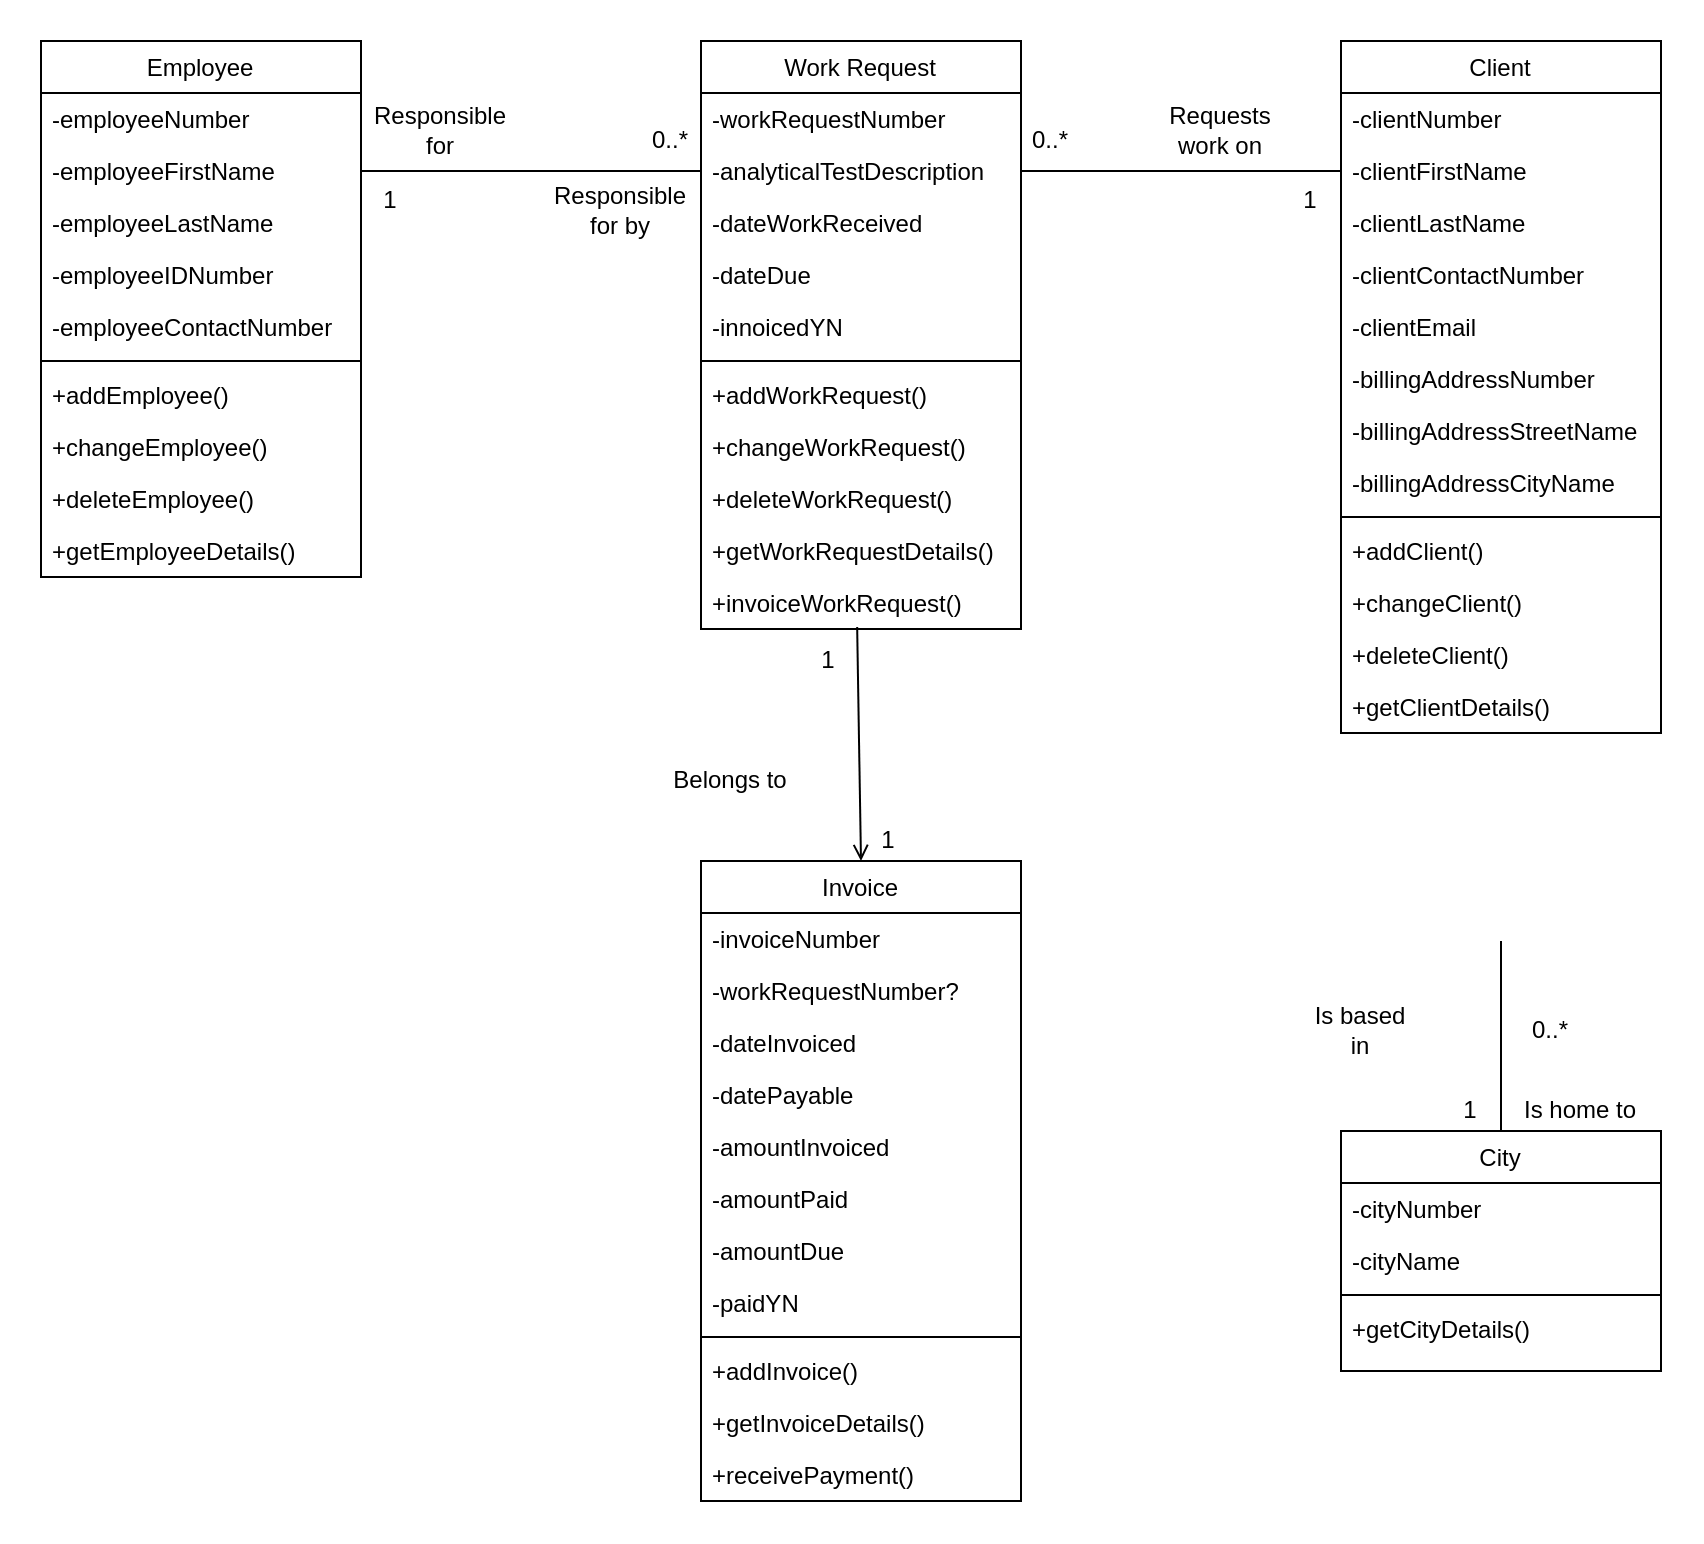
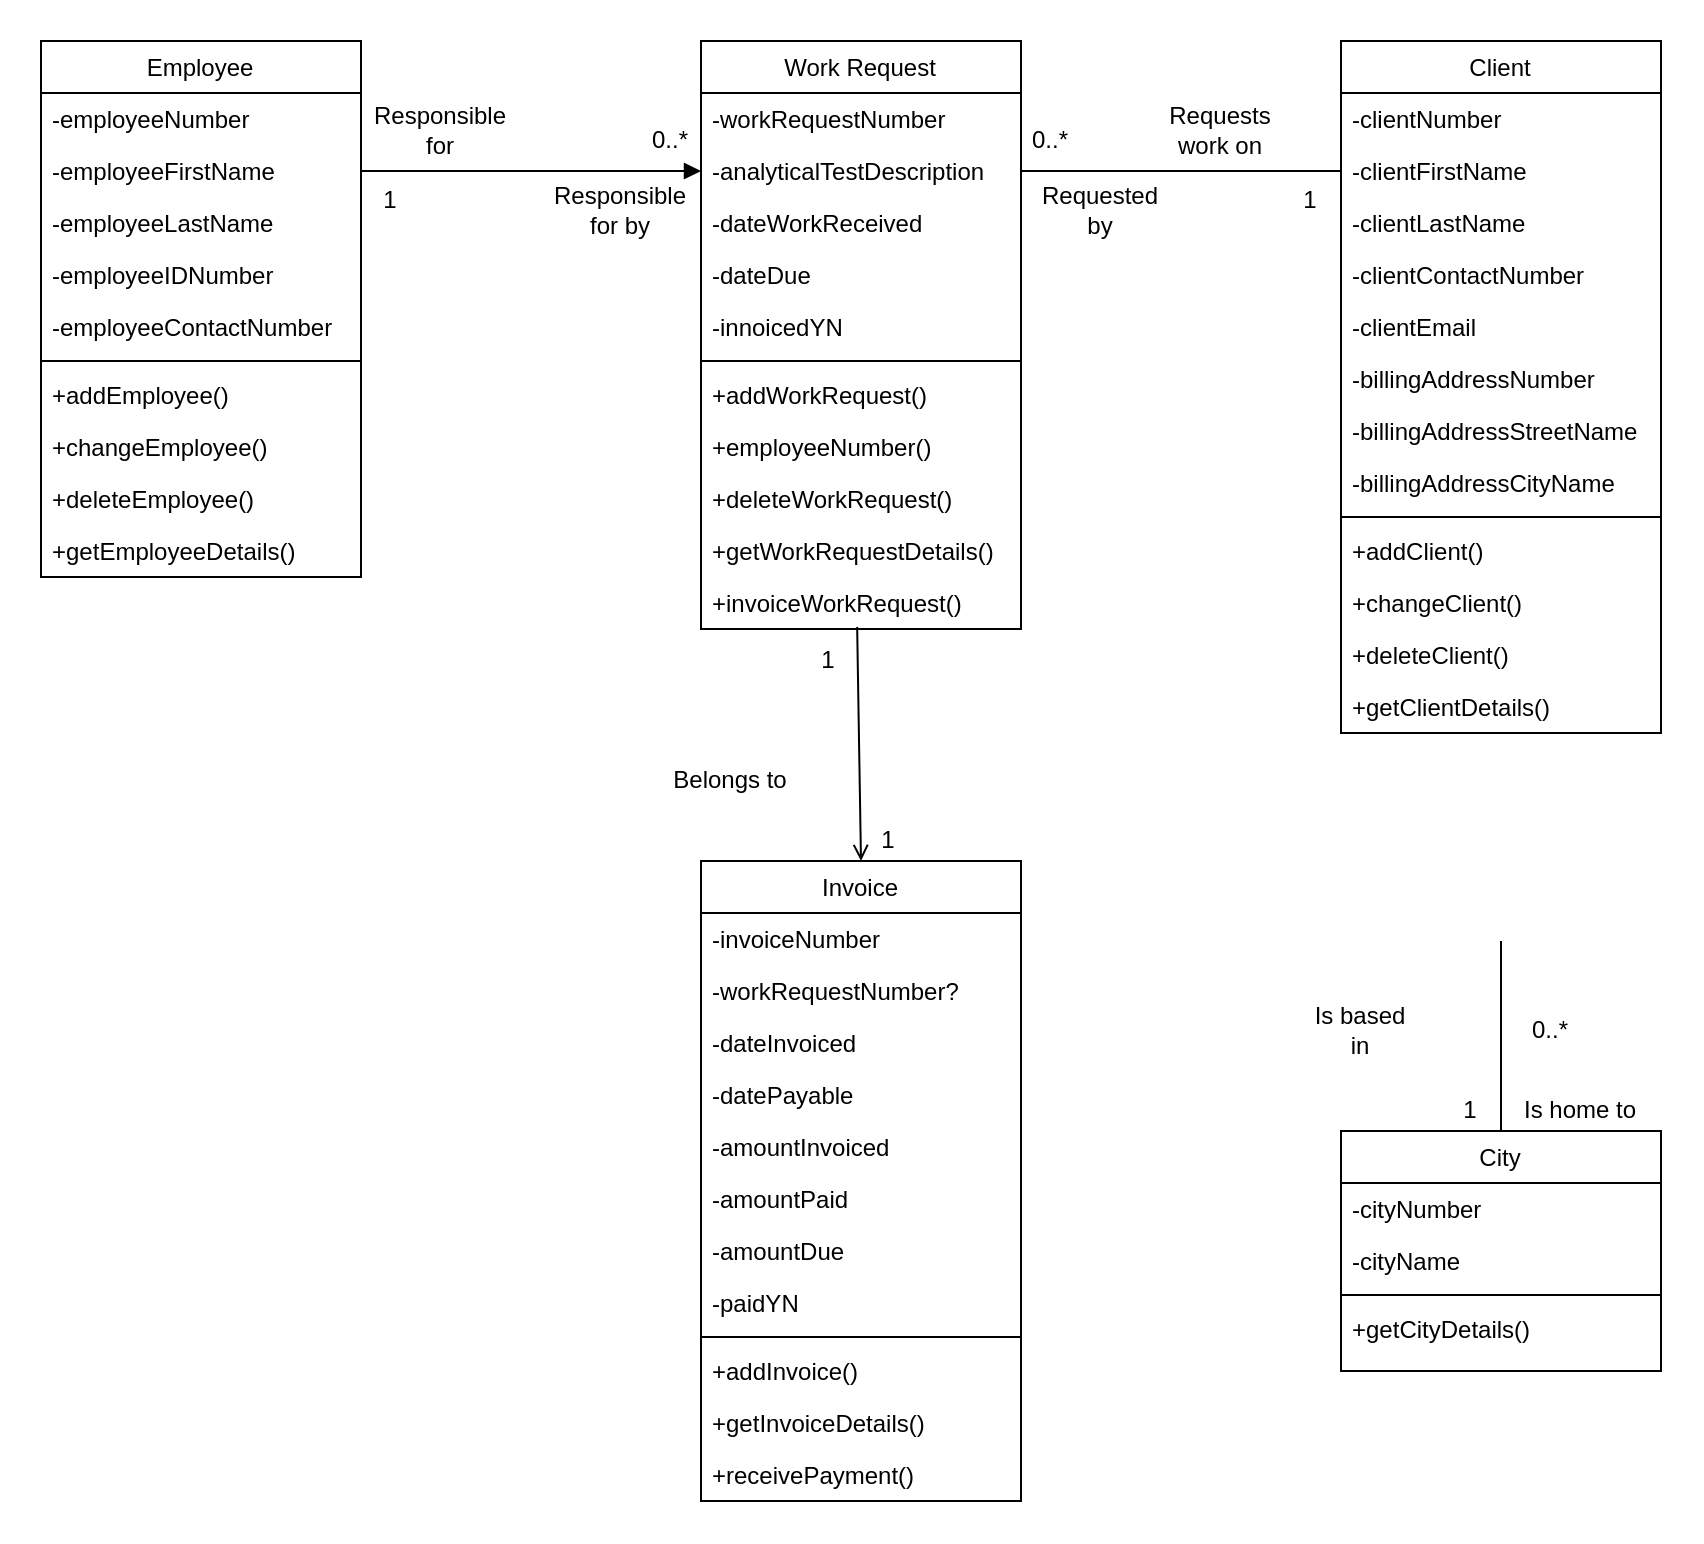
(690, 171) -> (683, 171)
none -> (1101, 211)
(846, 448) -> (823, 448)
